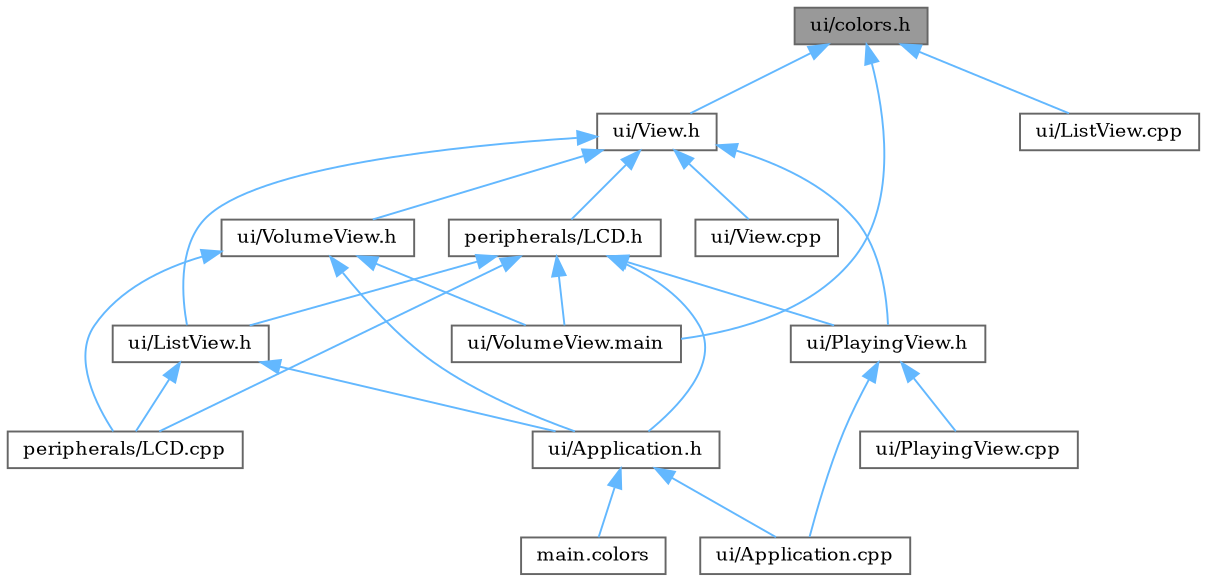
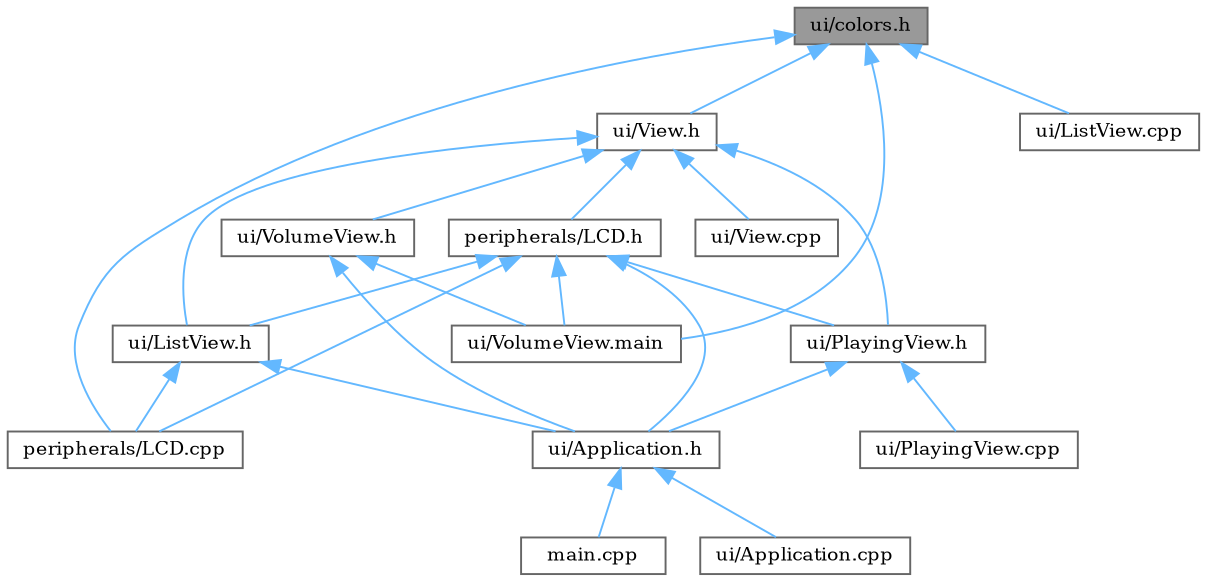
(100, 319) -> (342, 142)
(834, 456) -> (748, 400)
(593, 556) -> (593, 556)
